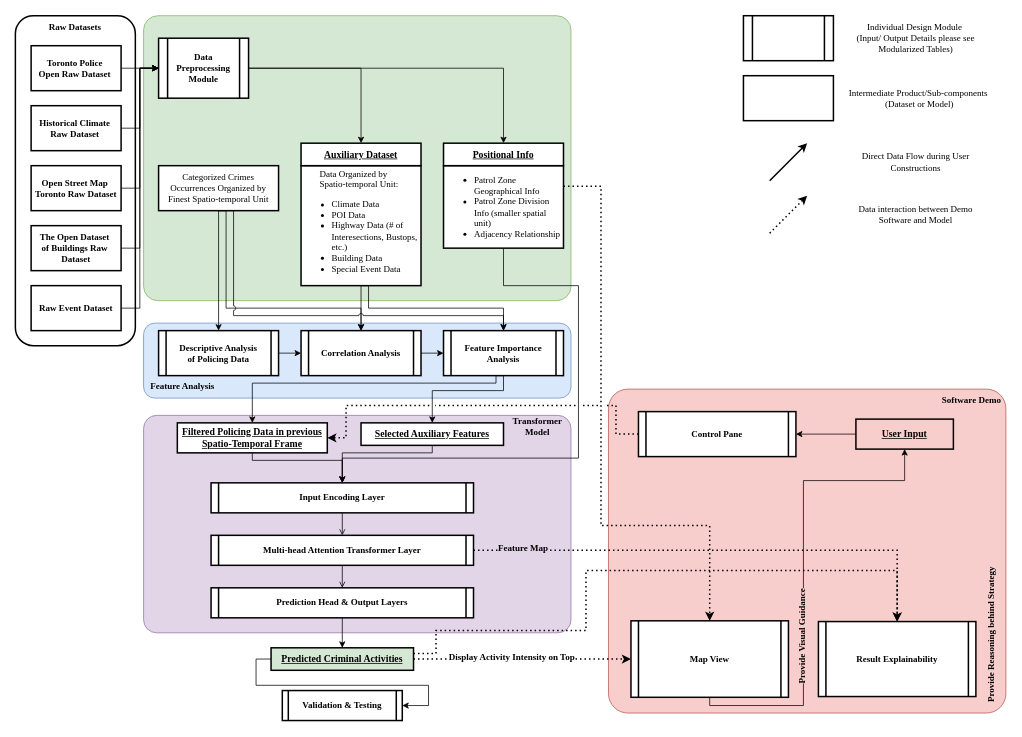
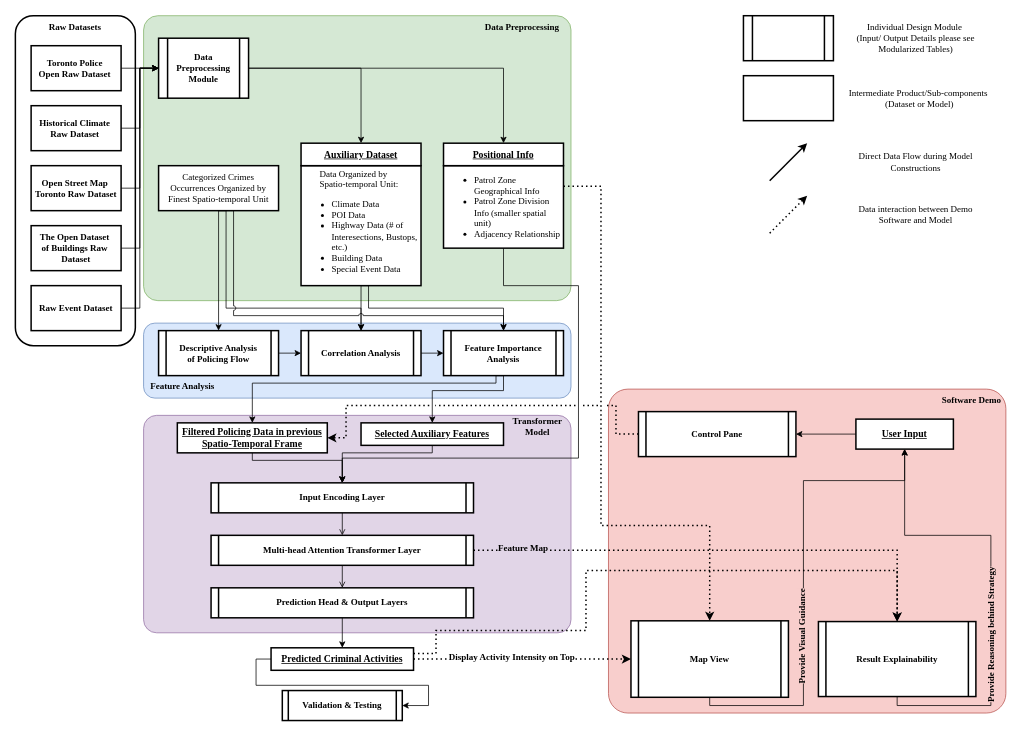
none -> (522, 27)
(916, 162) -> (916, 162)
(219, 353) -> (219, 353)
(905, 434) -> (905, 434)
none -> (937, 535)
(342, 659) -> (342, 659)
